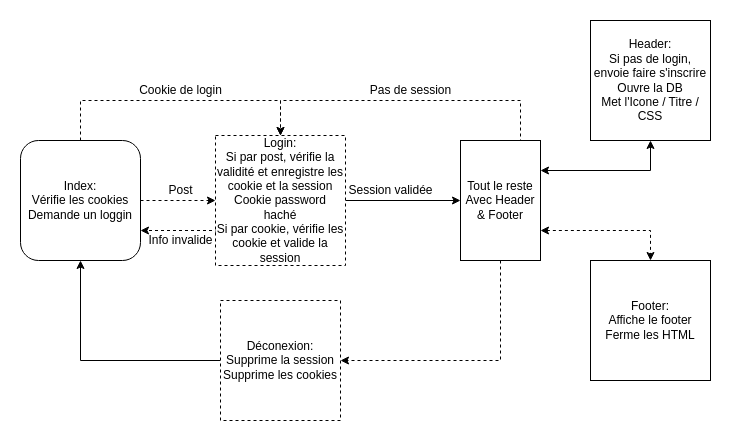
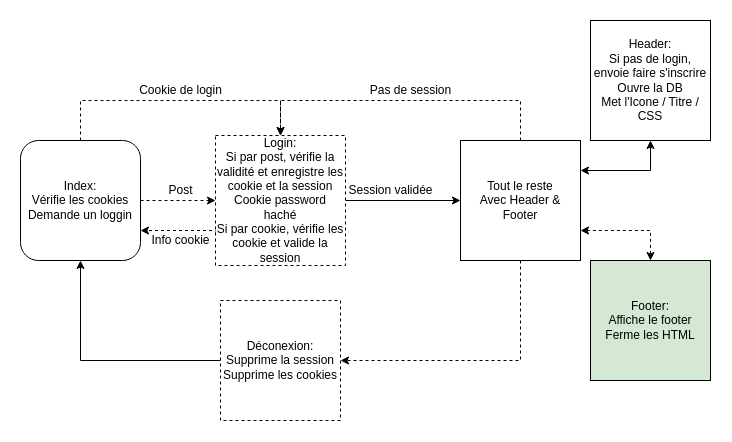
(501, 201) -> (521, 201)
(181, 241) -> (181, 241)
(651, 321) -> (651, 321)
